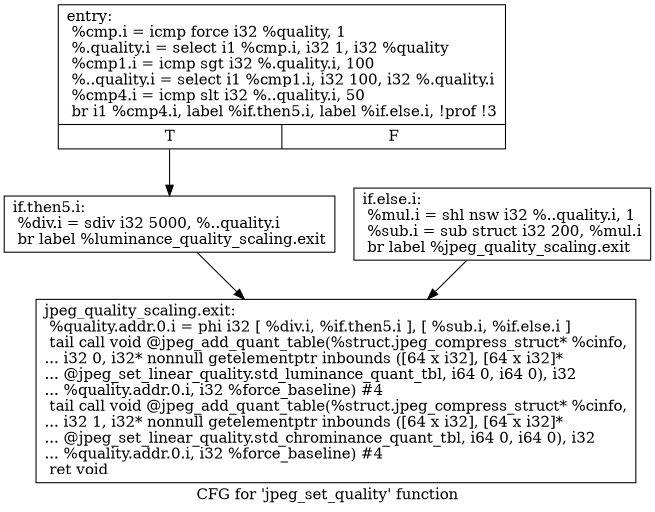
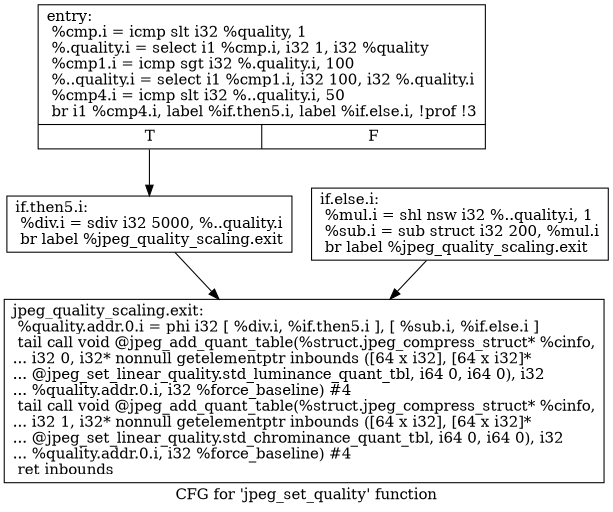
(207, 32) -> (177, 32)
(170, 239) -> (149, 239)
(77, 470) -> (64, 470)
